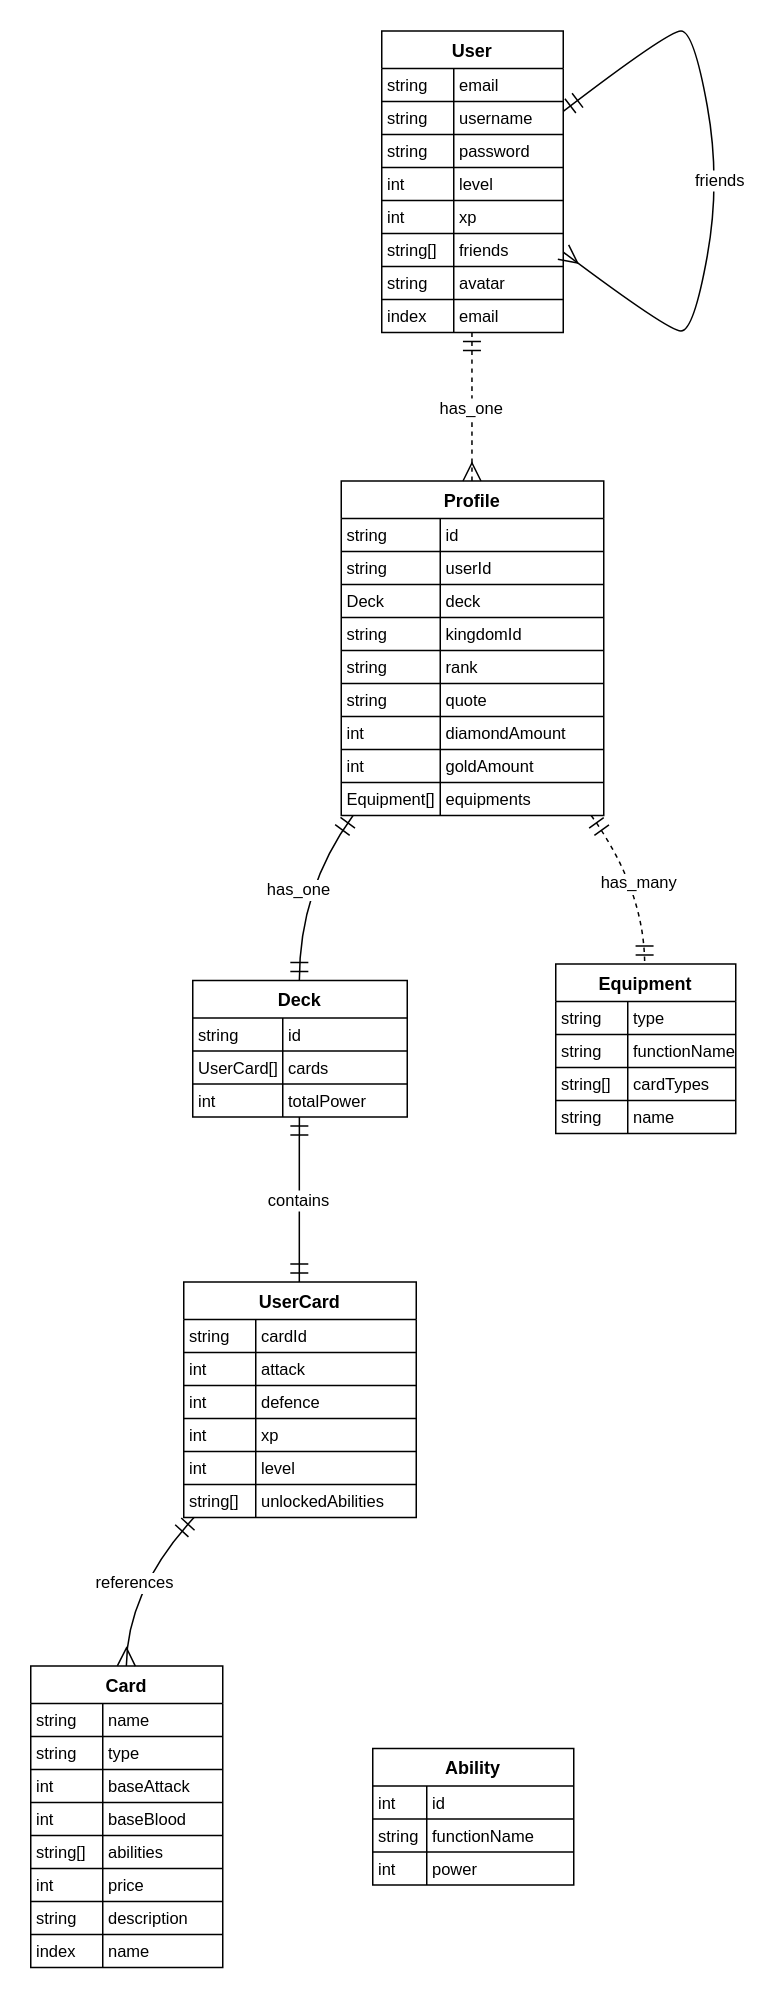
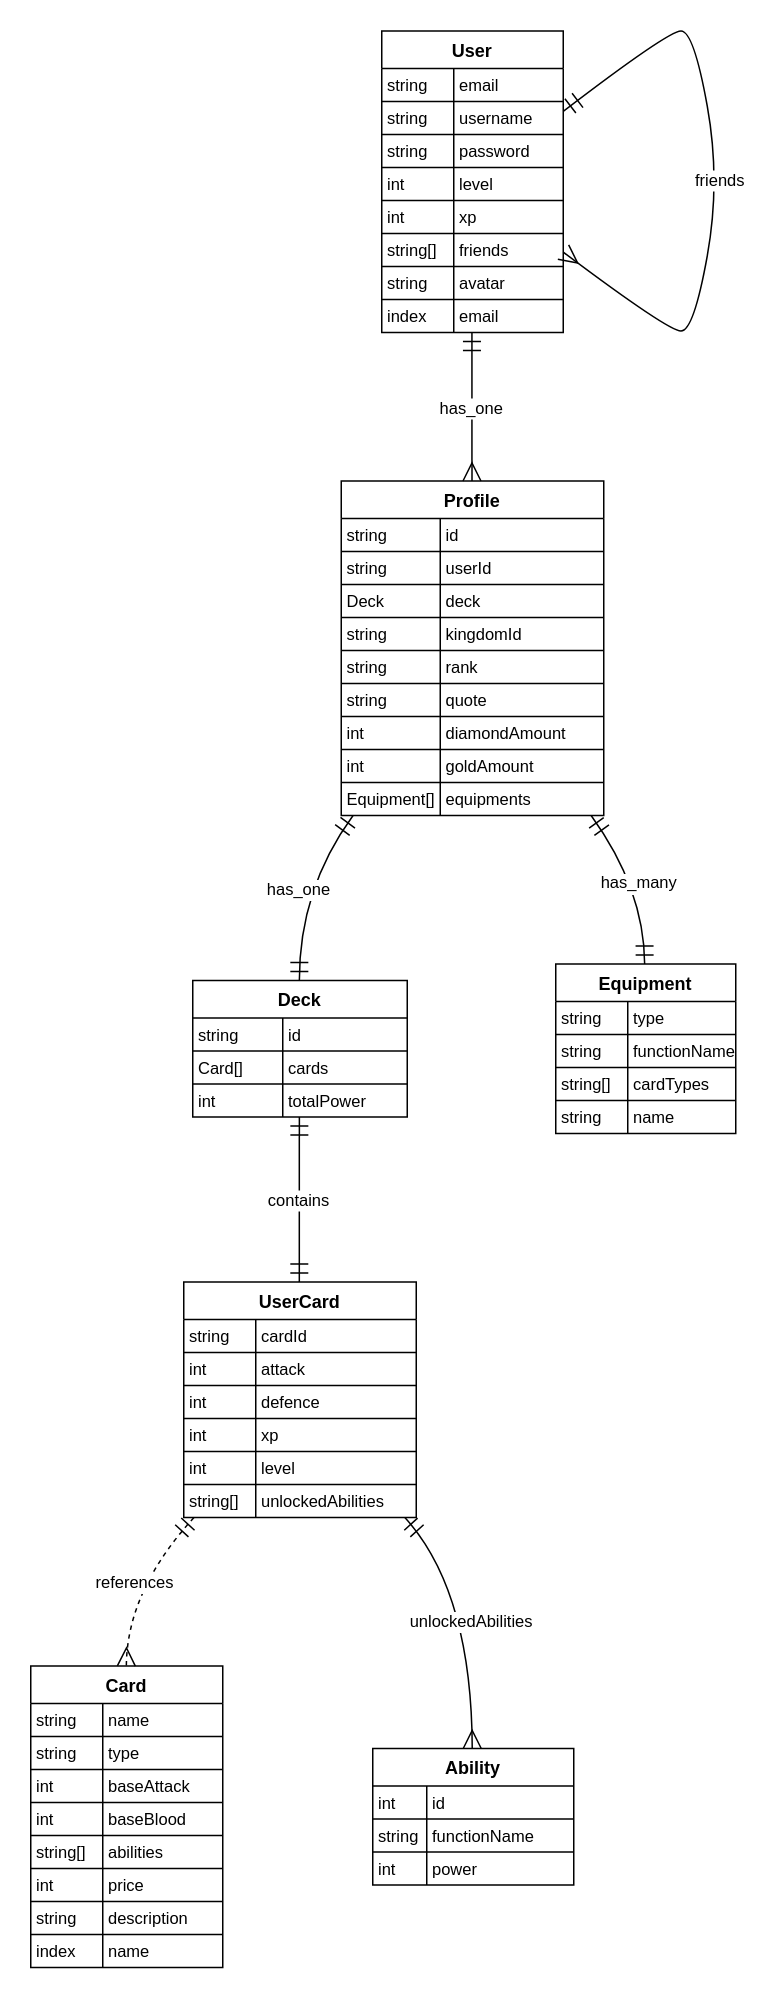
(472, 365) -> (472, 365)
(642, 930) -> (642, 930)
(244, 1068) -> (226, 1068)
(131, 1627) -> (131, 1627)
none -> (459, 1628)
